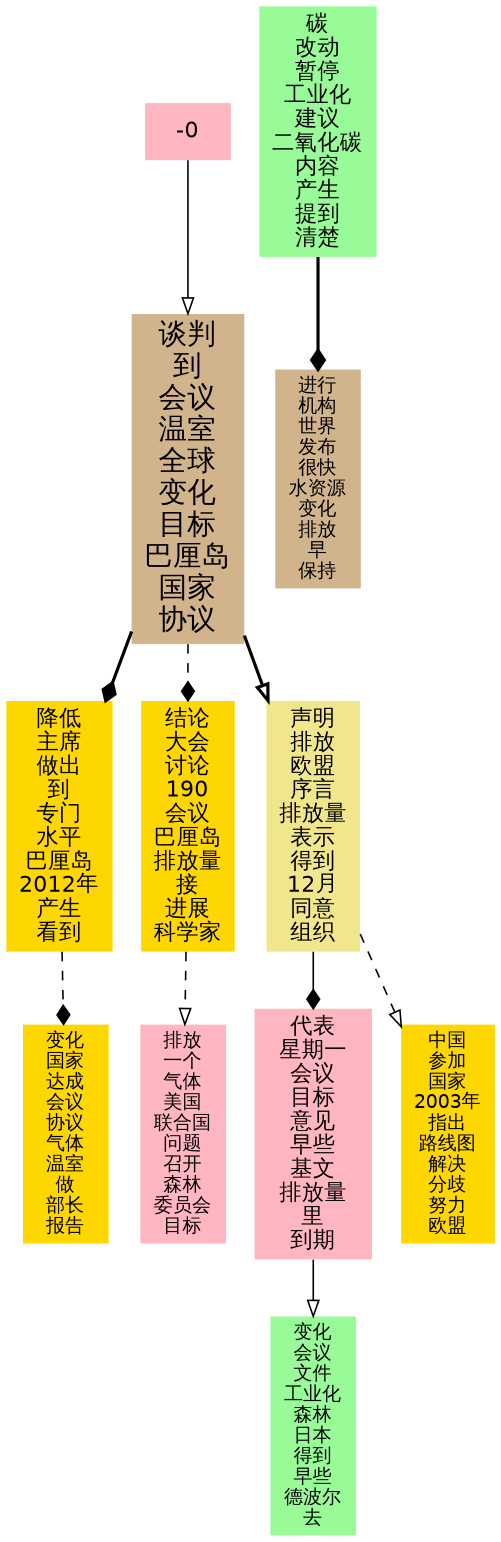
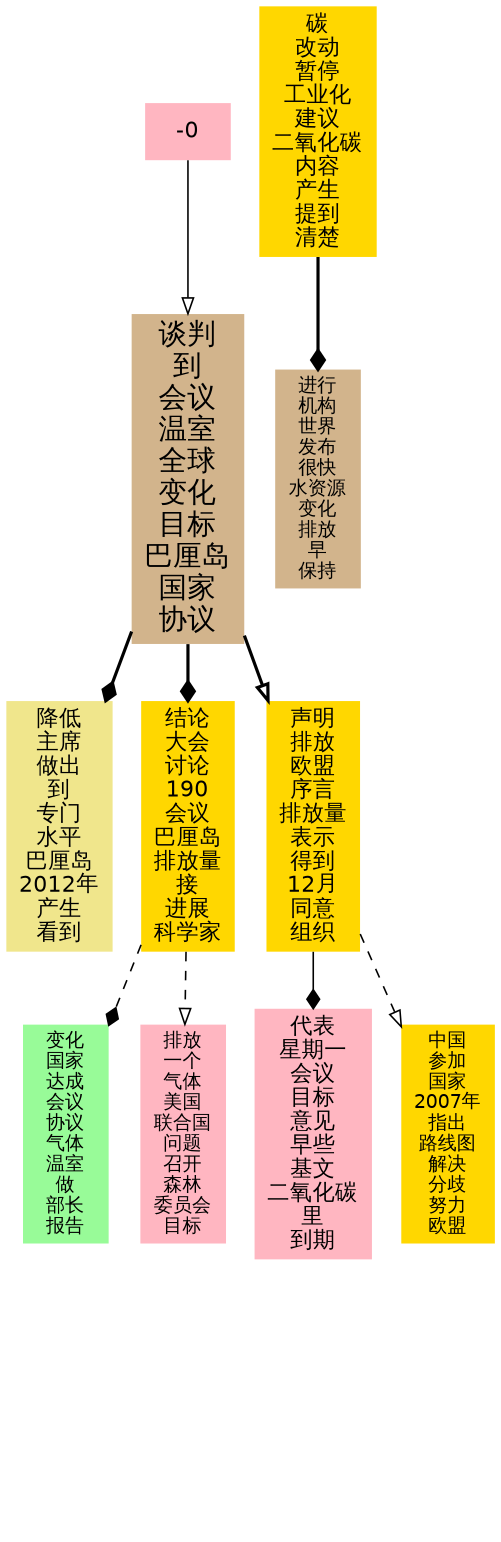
(318, 132) -> (318, 132)
(188, 663) -> (188, 663)
(59, 826) -> (59, 826)
(313, 826) -> (313, 826)
(63, 978) -> (129, 976)
(66, 1134) -> (66, 1134)
(313, 1134) -> (313, 1134)
(448, 1134) -> (448, 1134)
(313, 1426) -> none
